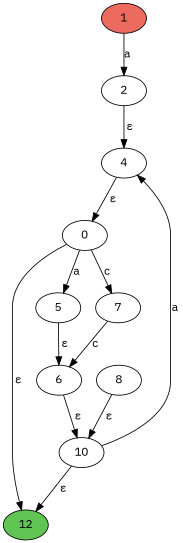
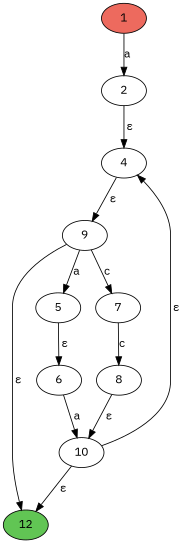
(85, 235) -> (85, 235)
(175, 308) -> (175, 308)
(91, 341) -> (119, 340)
(77, 416) -> (77, 416)
